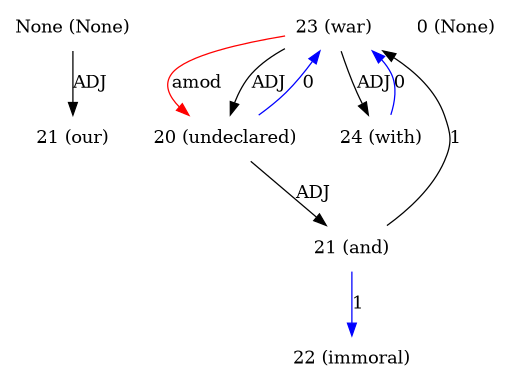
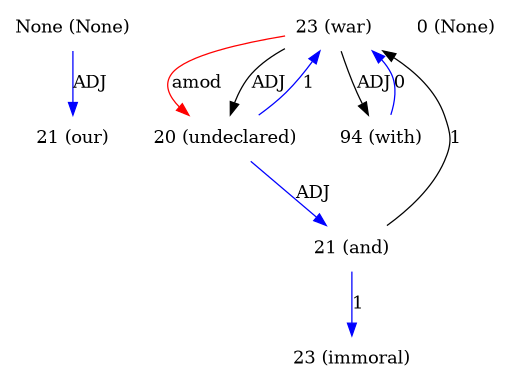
(73, 77) -> (73, 77)
(309, 83) -> (309, 83)
(381, 138) -> (381, 138)
(284, 189) -> (284, 189)
(352, 359) -> (352, 359)
